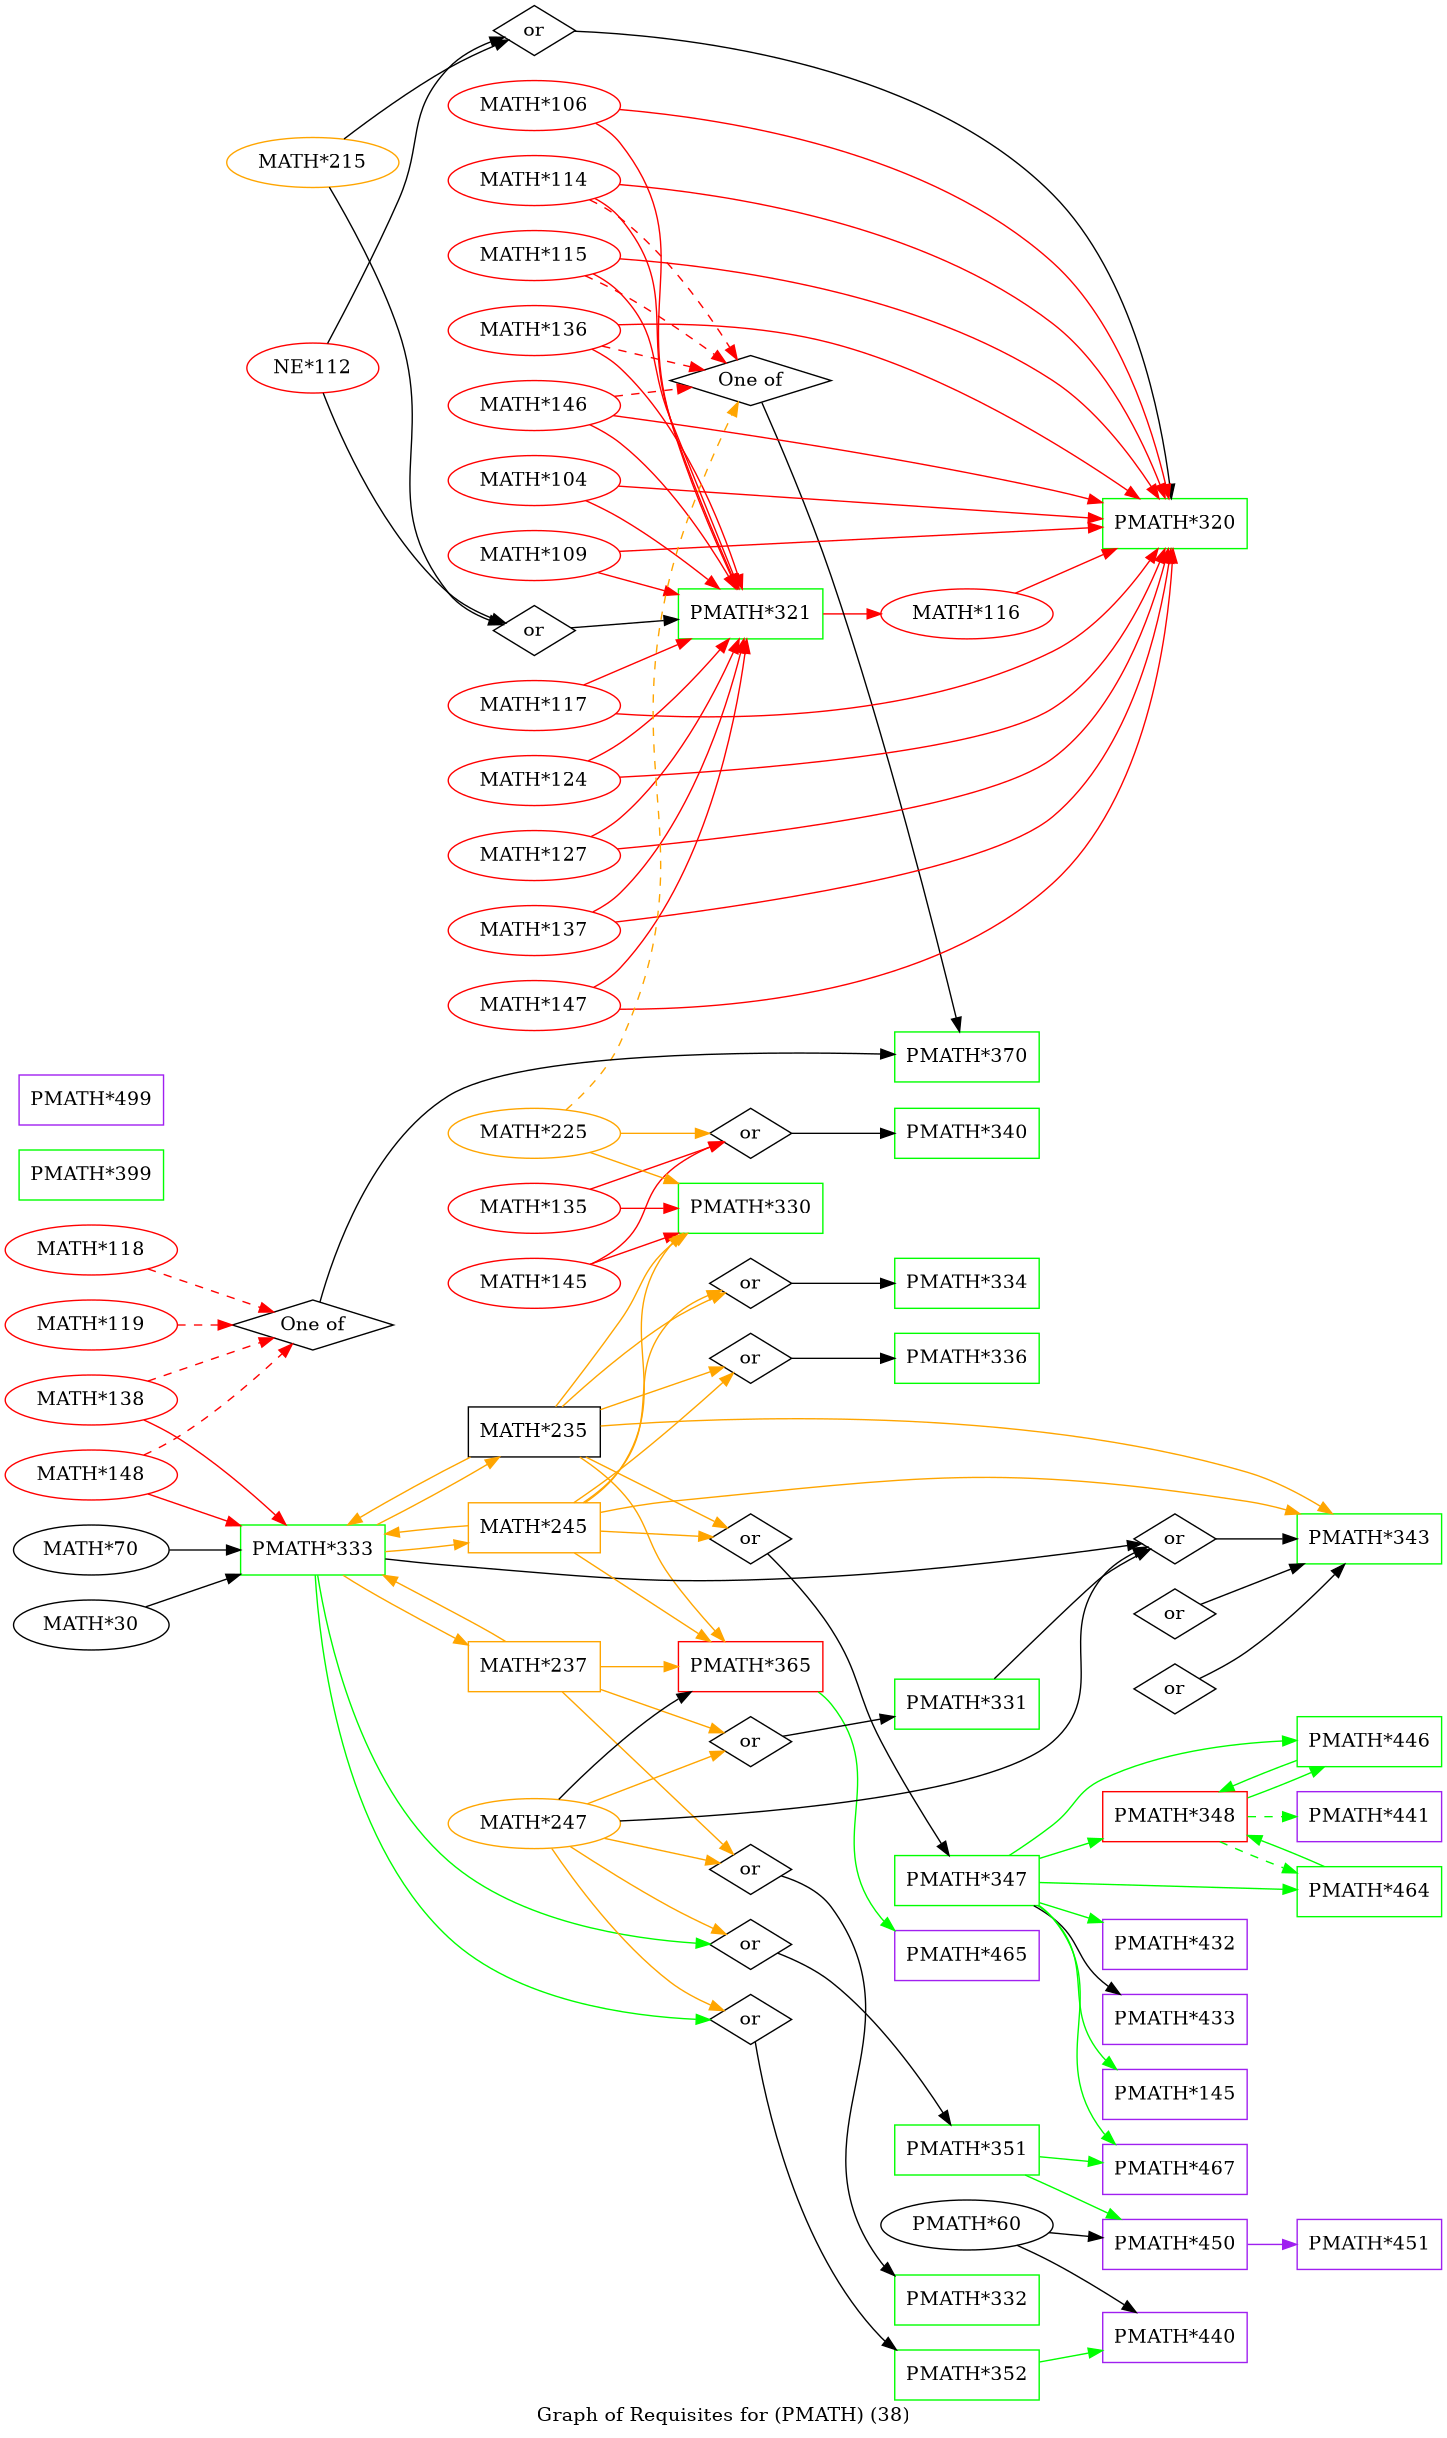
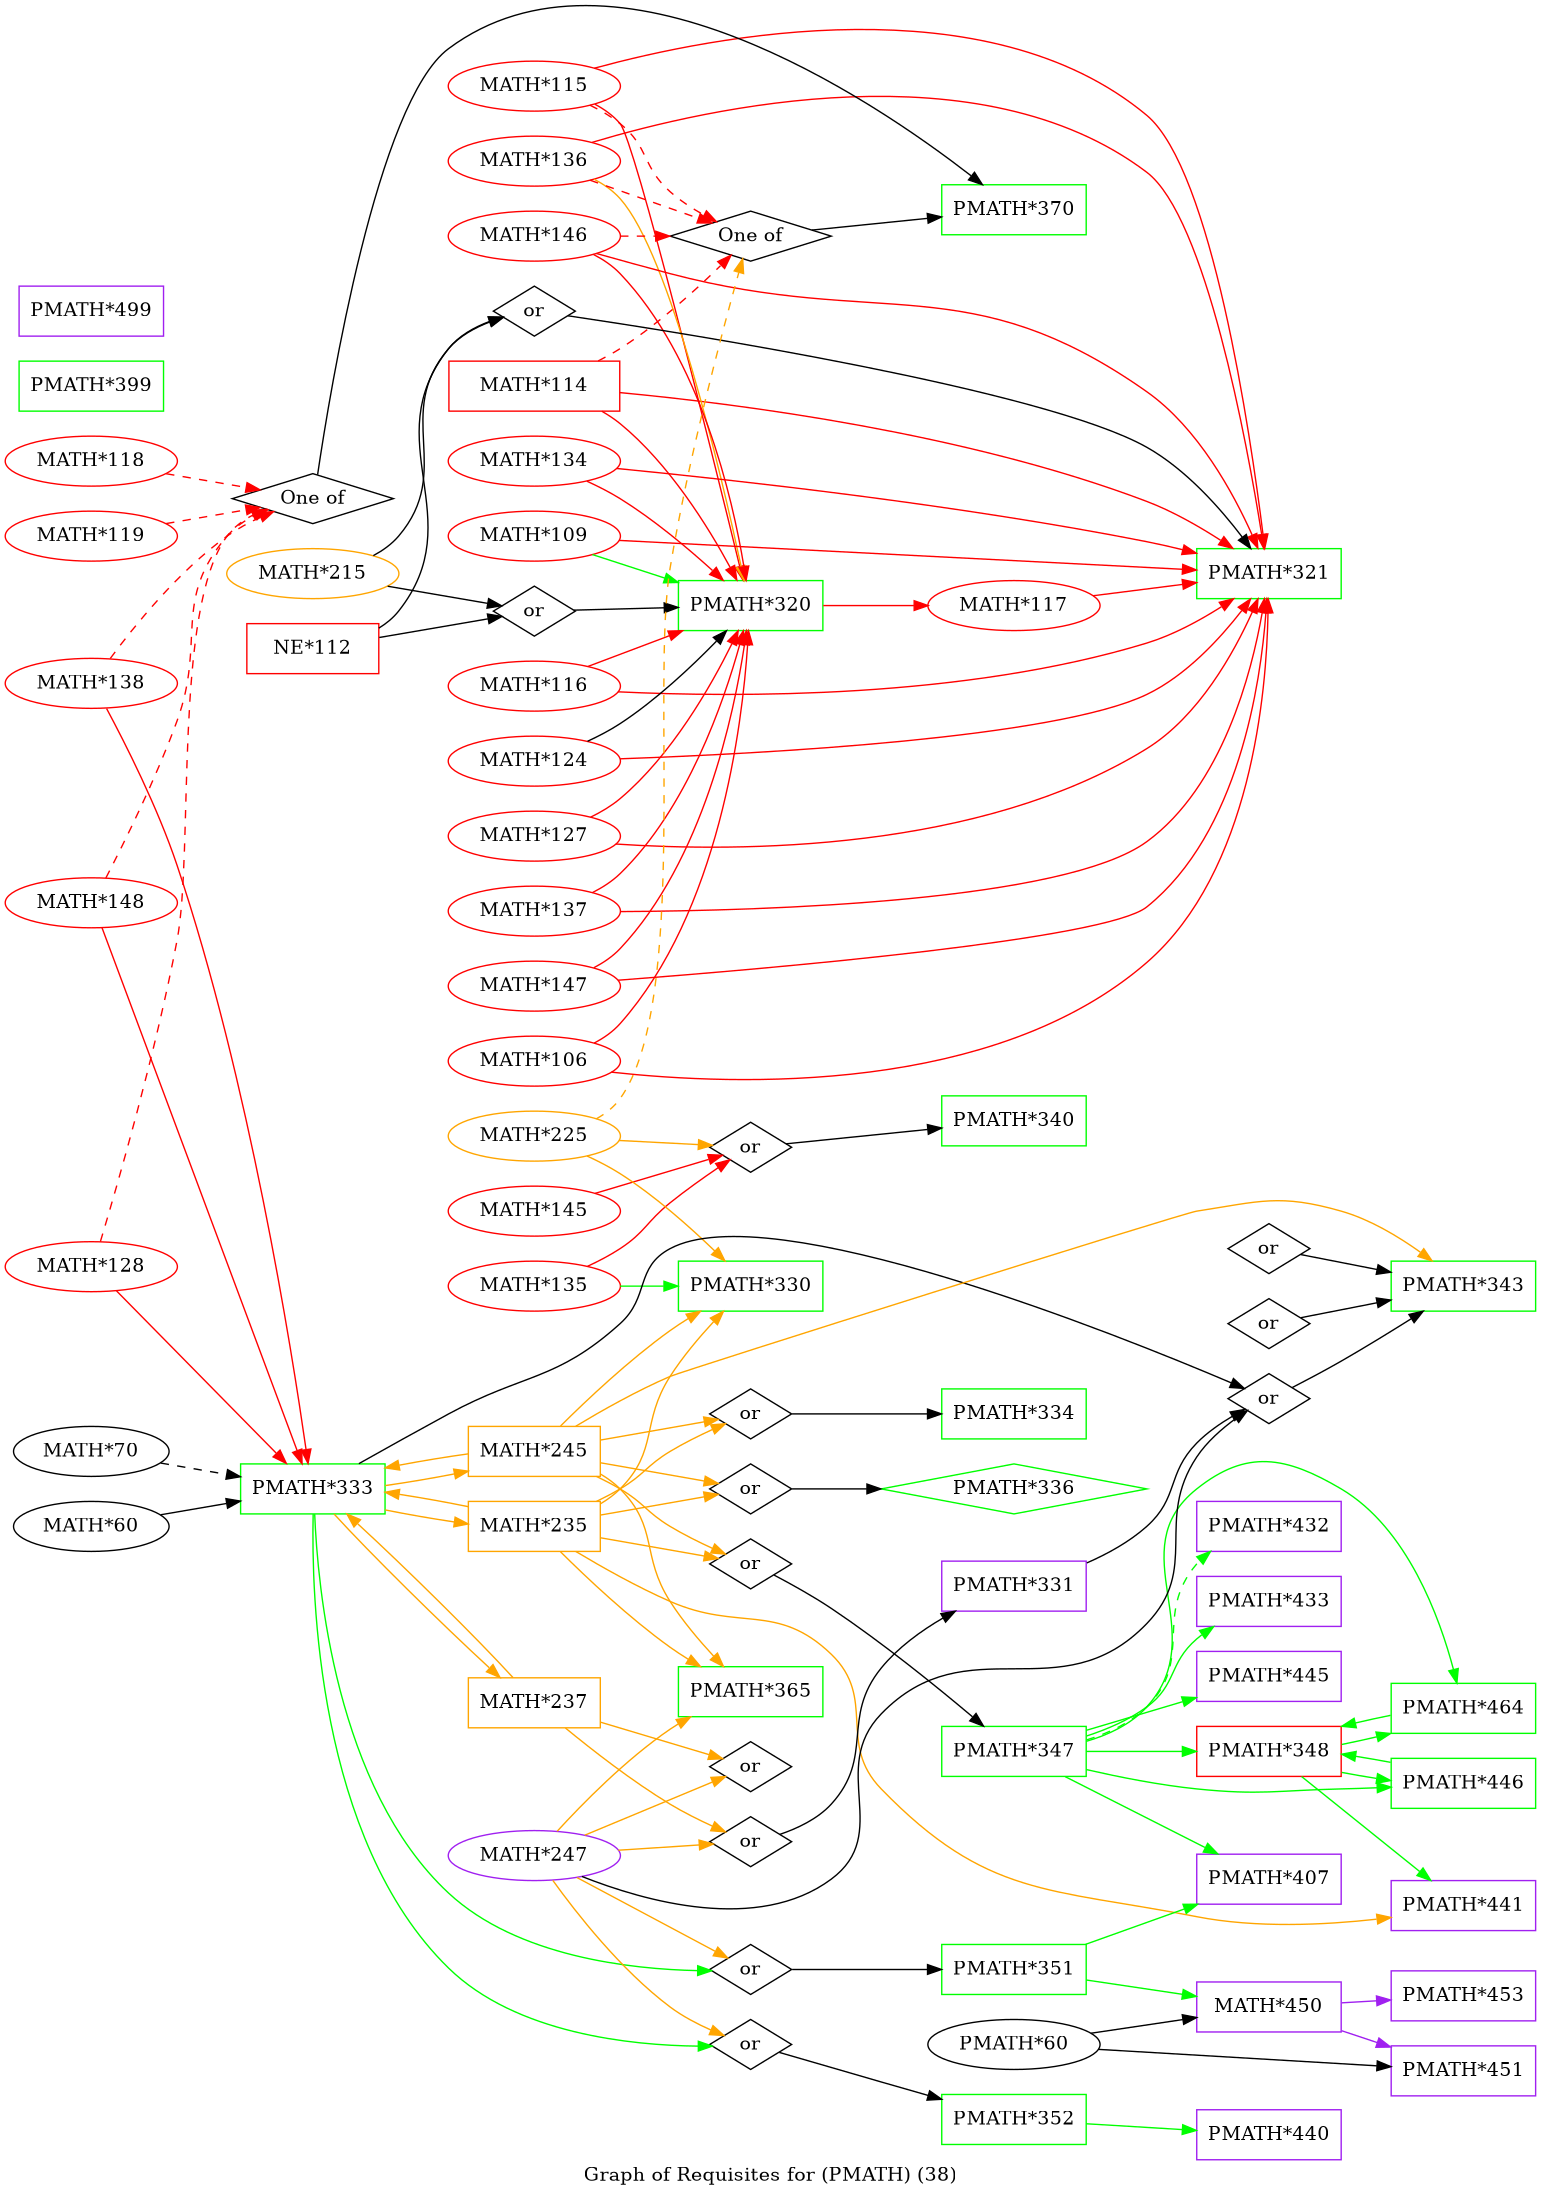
(534, 181) -> (534, 386)
(887, 361) -> (690, 362)
(313, 368) -> (313, 649)
(534, 481) -> (534, 461)
(854, 540) -> (629, 566)
(853, 614) -> (926, 685)
(905, 699) -> (869, 606)
(930, 746) -> (650, 702)
(635, 1208) -> (633, 1286)
(628, 1251) -> none
none -> (91, 1267)
(967, 1358) -> (1014, 1489)
(966, 1425) -> (919, 1824)
(534, 1432) -> (534, 1526)
(198, 1550) -> (194, 1469)
(91, 1625) -> (91, 1526)
(632, 1667) -> none
(751, 1667) -> (751, 1692)
(967, 1704) -> (1014, 1586)
(610, 1751) -> (611, 1777)
(1265, 1817) -> (1361, 1824)
(534, 1824) -> (534, 1856)
(1251, 1855) -> (1359, 1741)
(1064, 1910) -> (1169, 1668)
(967, 1956) -> none
(1084, 1960) -> (1156, 1699)
none -> (1463, 1996)
(1175, 2094) -> (1269, 1676)
(1175, 2169) -> (1269, 1879)
(1175, 2244) -> (1269, 2007)
(1072, 2273) -> (1238, 2058)
(967, 2300) -> none
